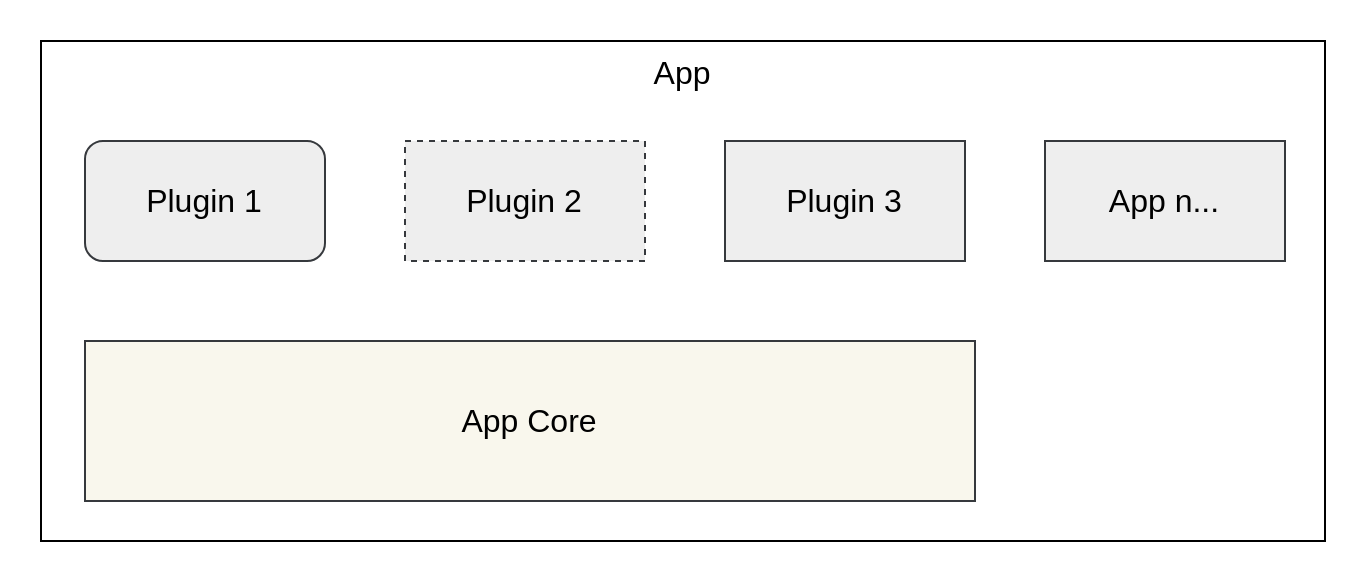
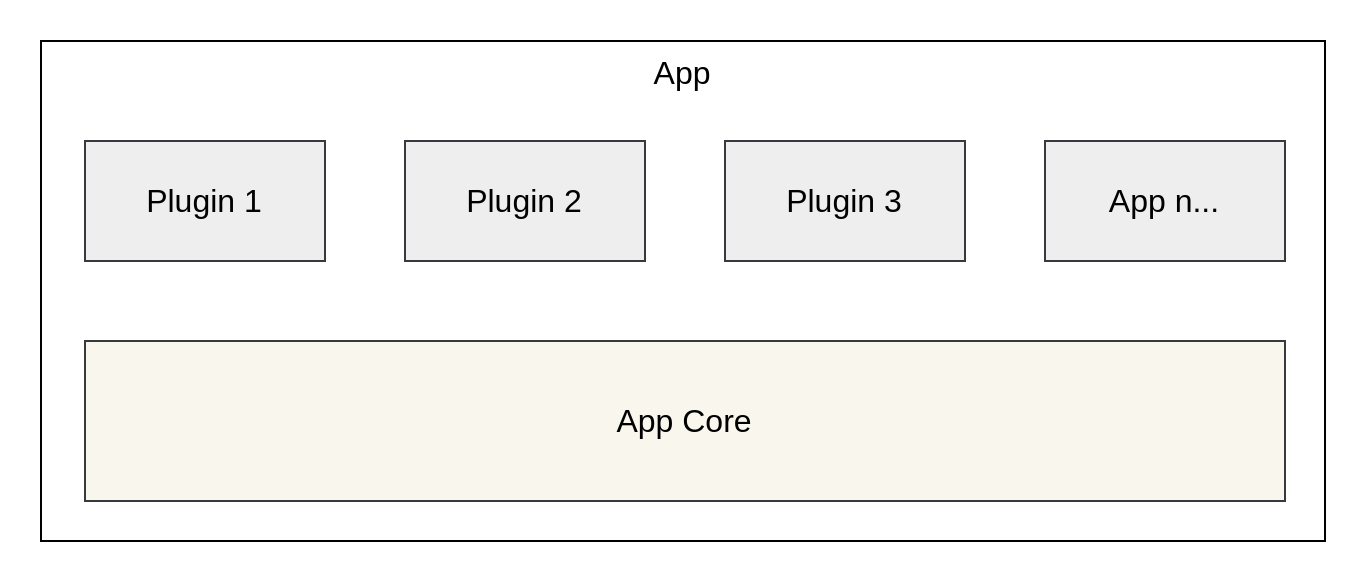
(205, 201) -> (205, 201)
(525, 201) -> (525, 201)
(530, 421) -> (685, 421)
